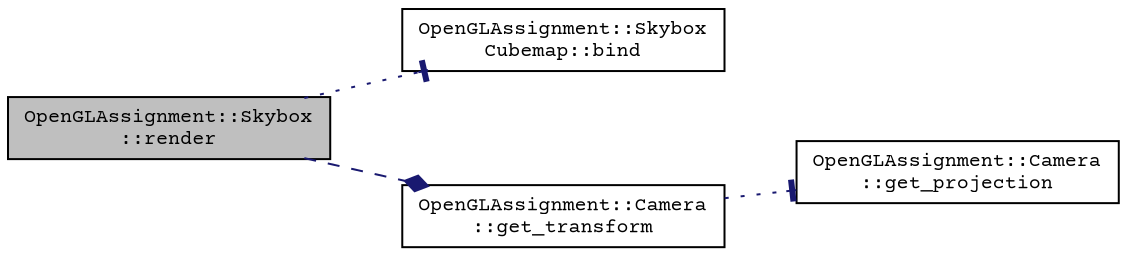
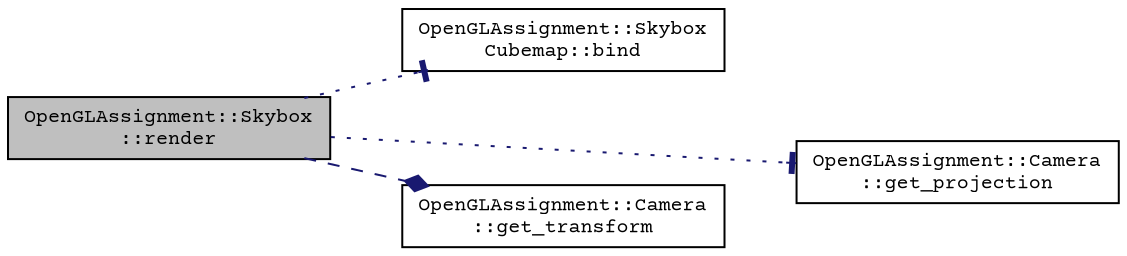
(755, 195) -> (558, 150)
